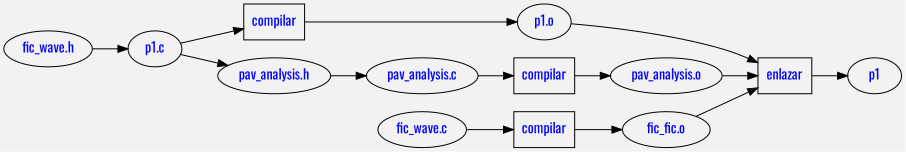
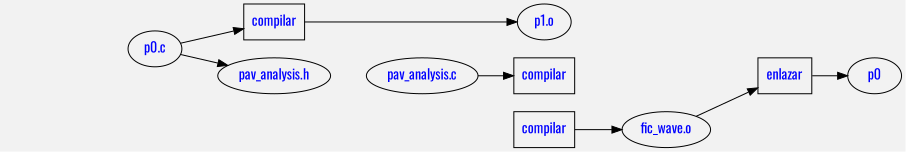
(661, 35) -> none
(48, 49) -> none
(155, 49) -> (155, 49)
(343, 76) -> none
(666, 76) -> none
(875, 76) -> (875, 76)
(422, 130) -> none
(666, 130) -> (666, 130)
